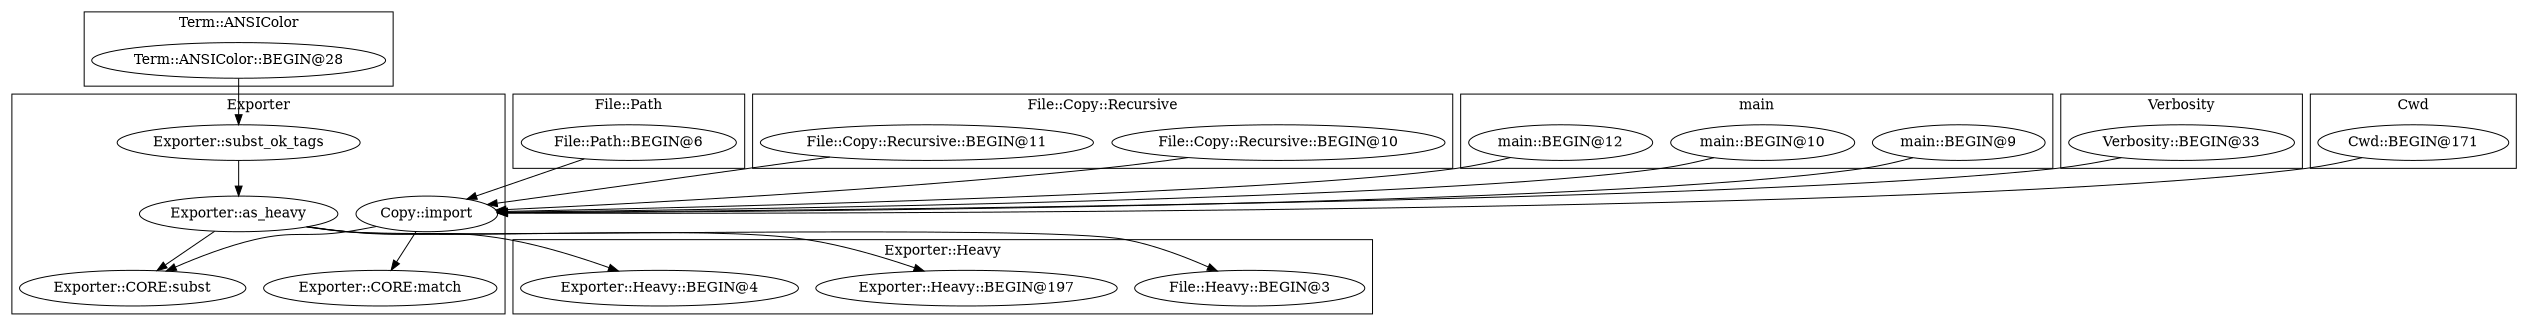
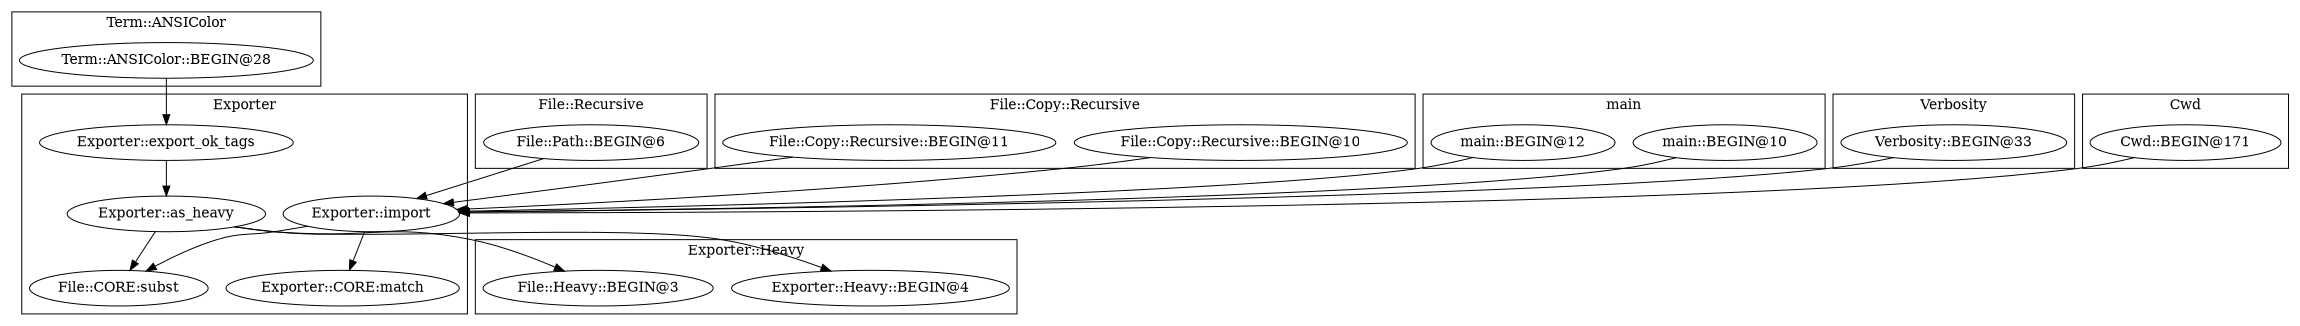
(629, 105) -> (591, 105)
(239, 143) -> (166, 143)
(1959, 143) -> none
(427, 214) -> (371, 214)
(133, 288) -> (119, 288)
(967, 288) -> none
